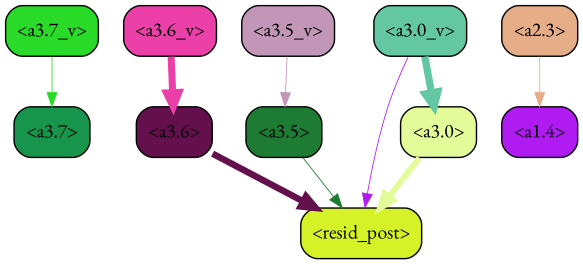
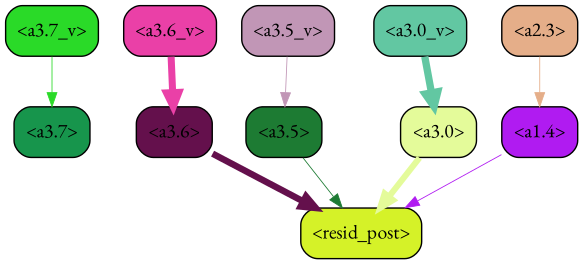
(383, 124) -> (460, 178)
